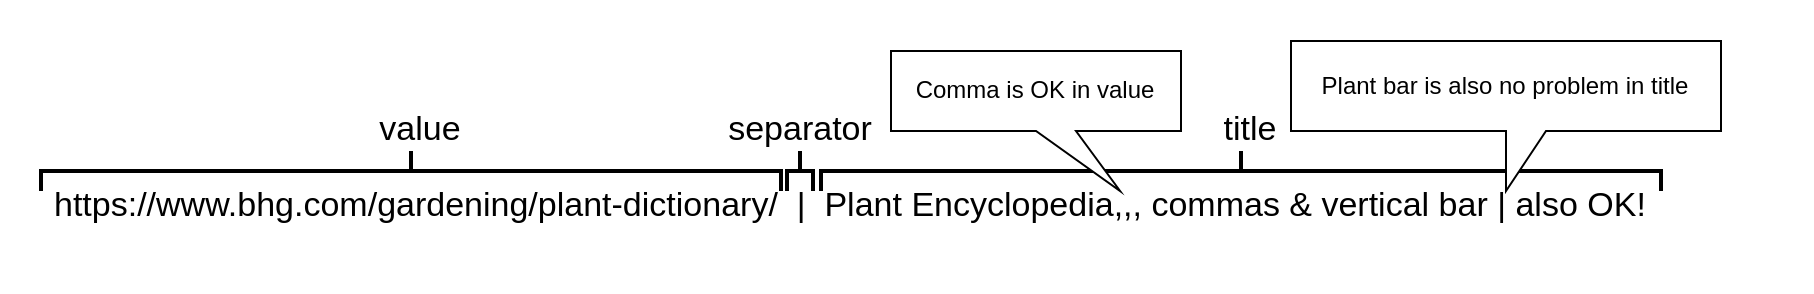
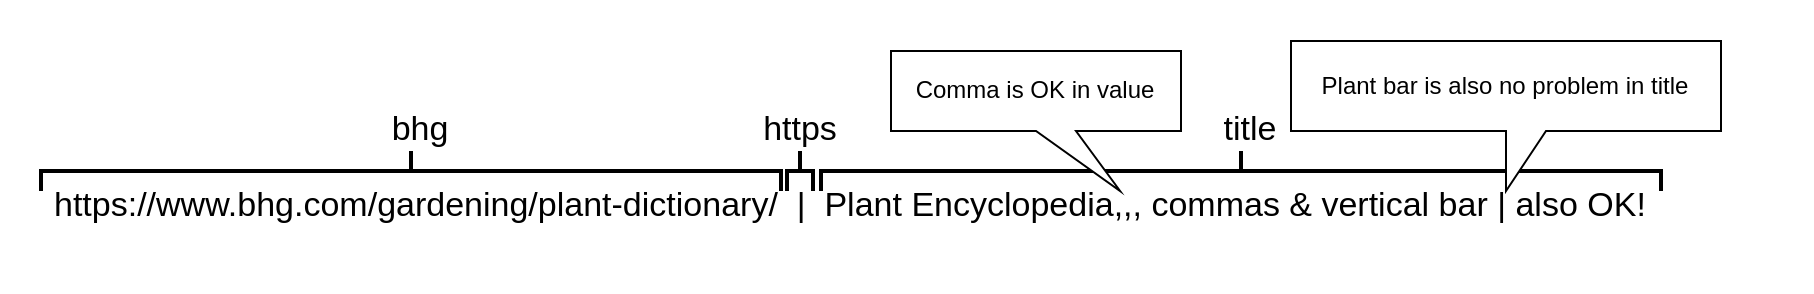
(421, 131) -> (421, 131)
(801, 131) -> (801, 131)
